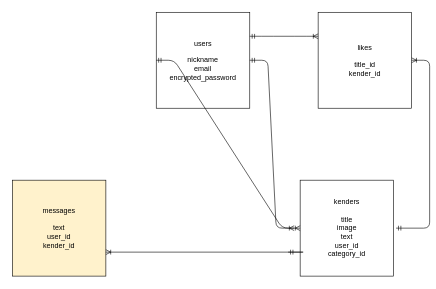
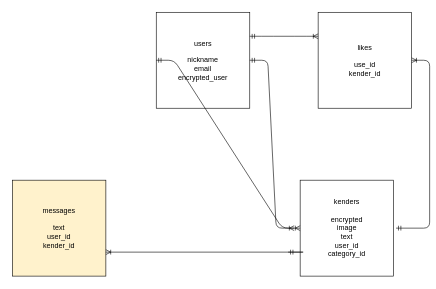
(203, 60) -> (203, 60)
(365, 60) -> (365, 60)
(347, 228) -> (347, 228)
